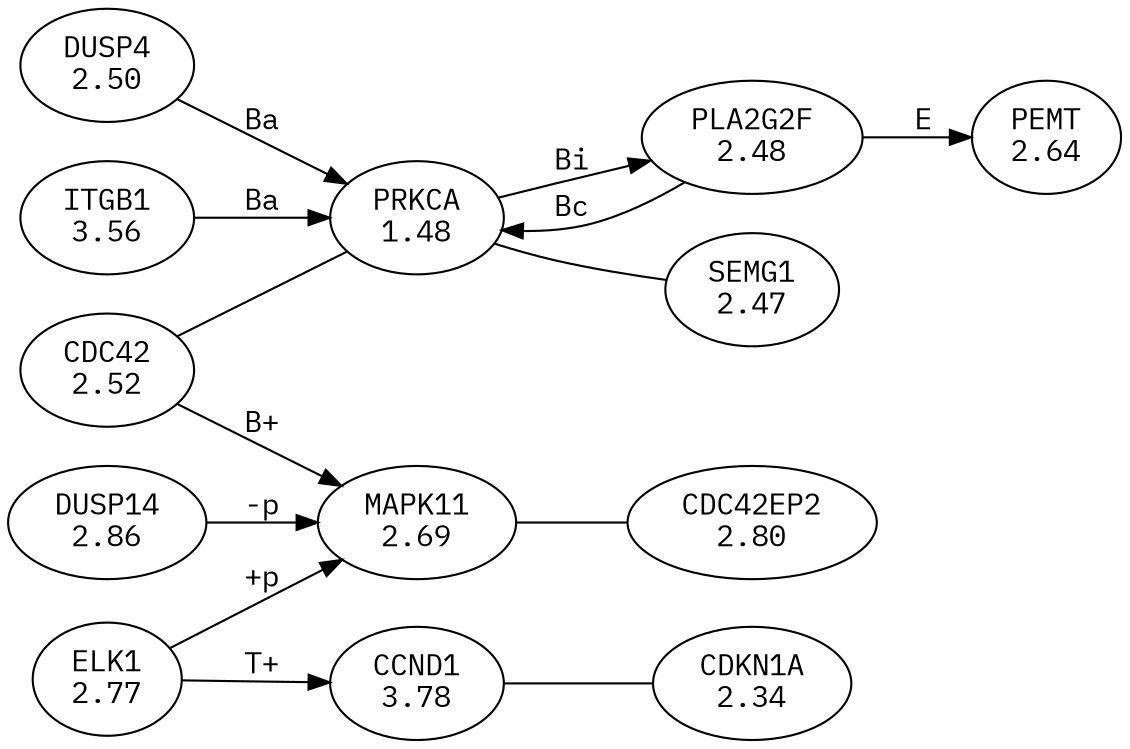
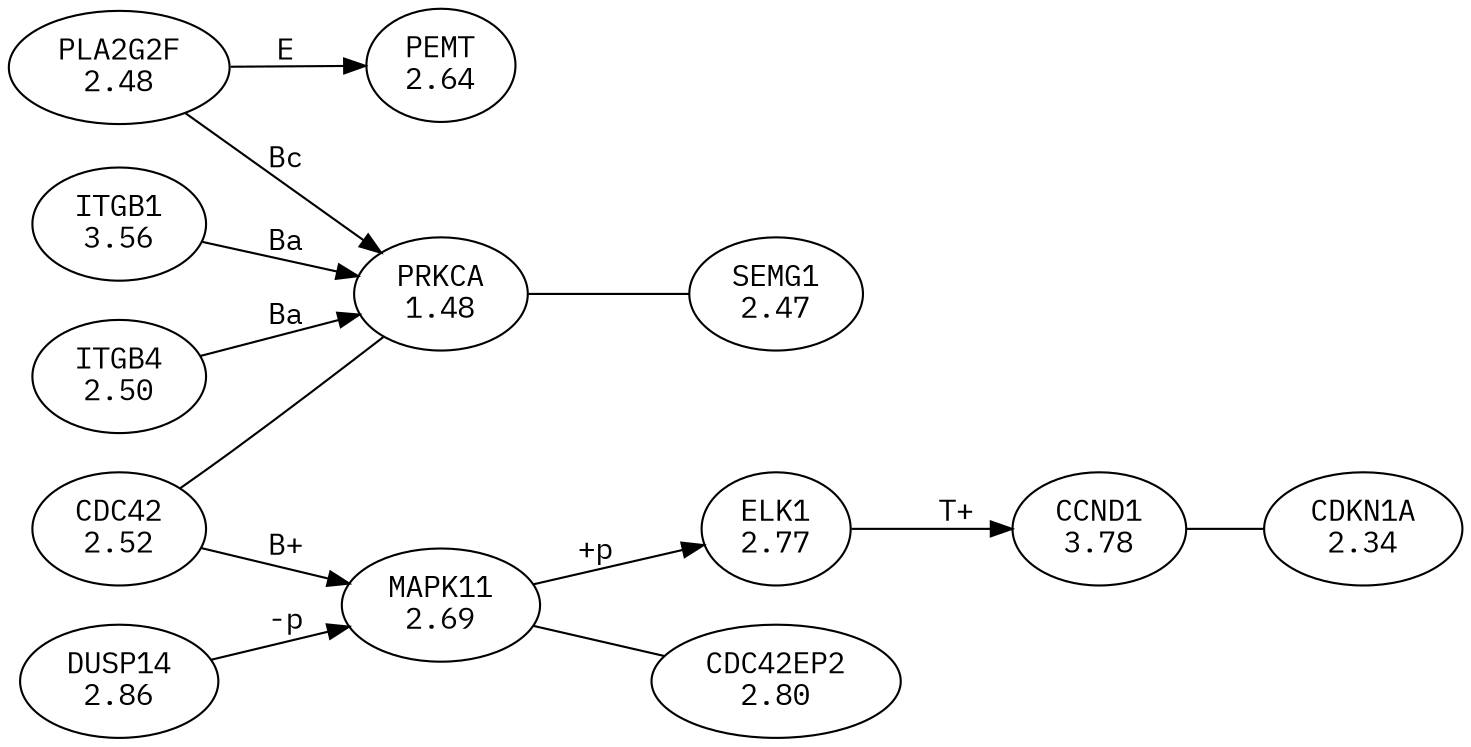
(107, 65) -> (119, 376)
(564, 181) -> none
(247, 609) -> (608, 567)
